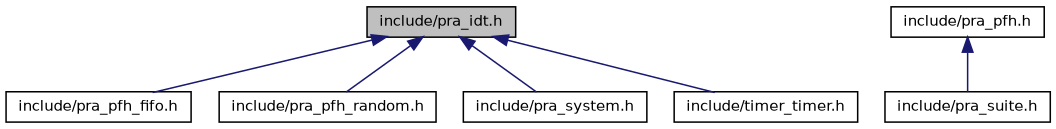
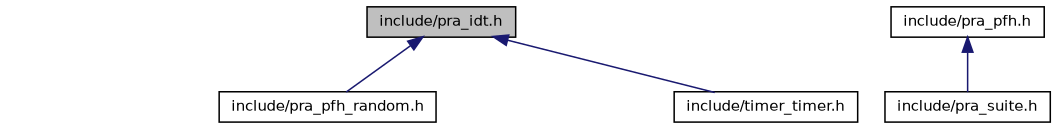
(99, 107) -> none
(555, 107) -> none
